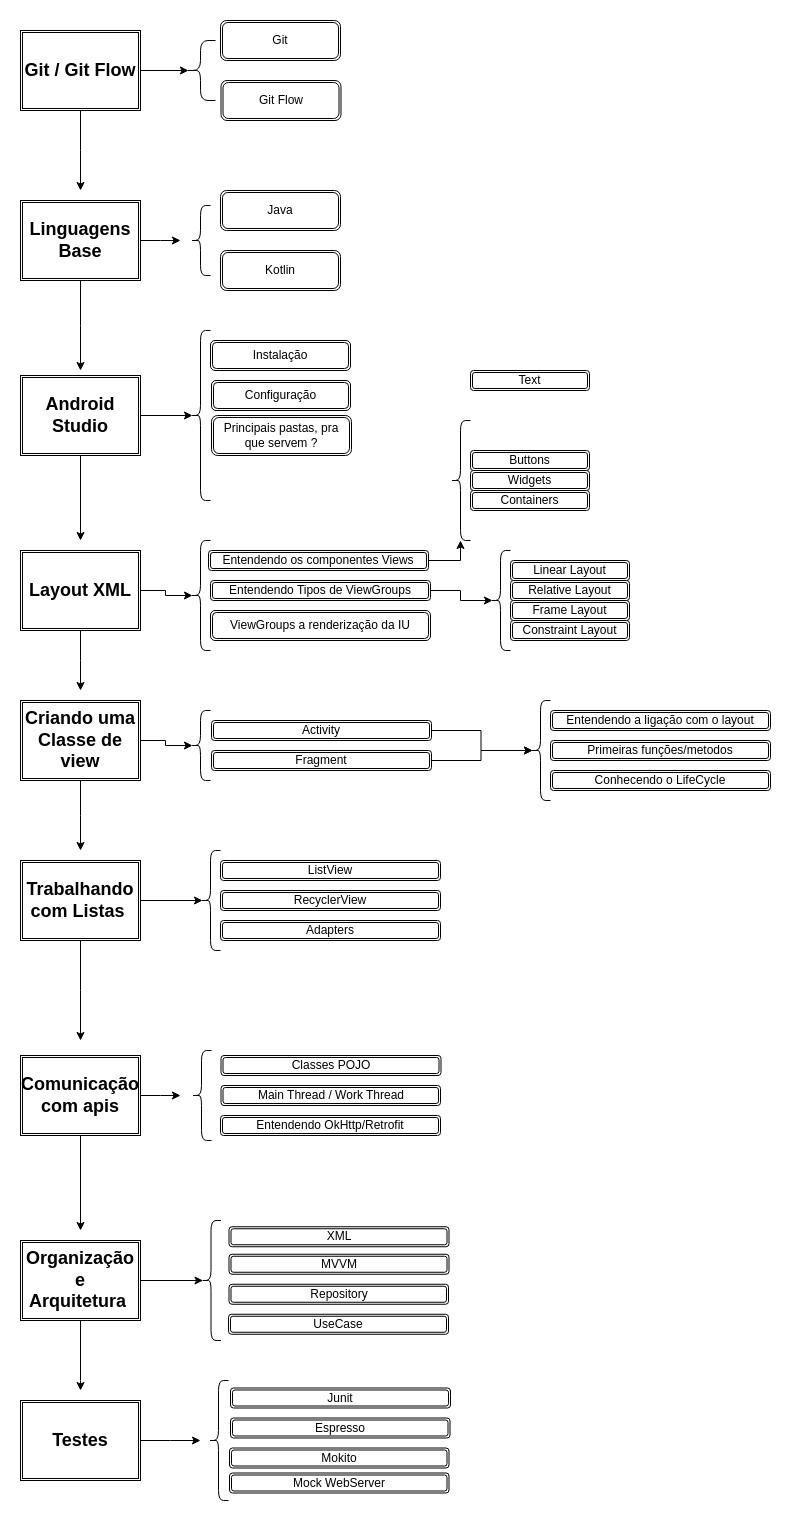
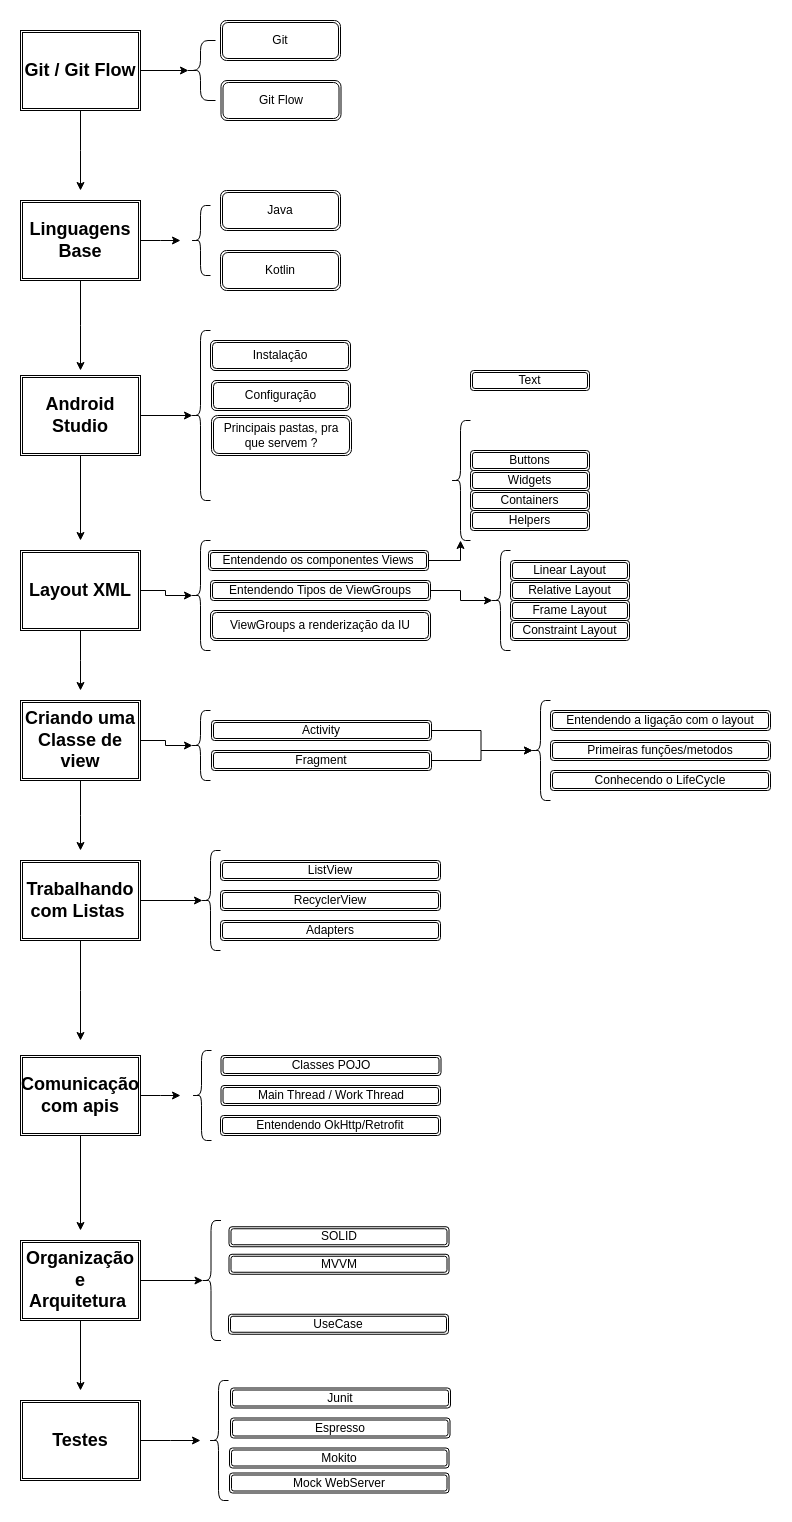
none -> (530, 521)
(340, 1237) -> (340, 1237)
(339, 1294) -> none
